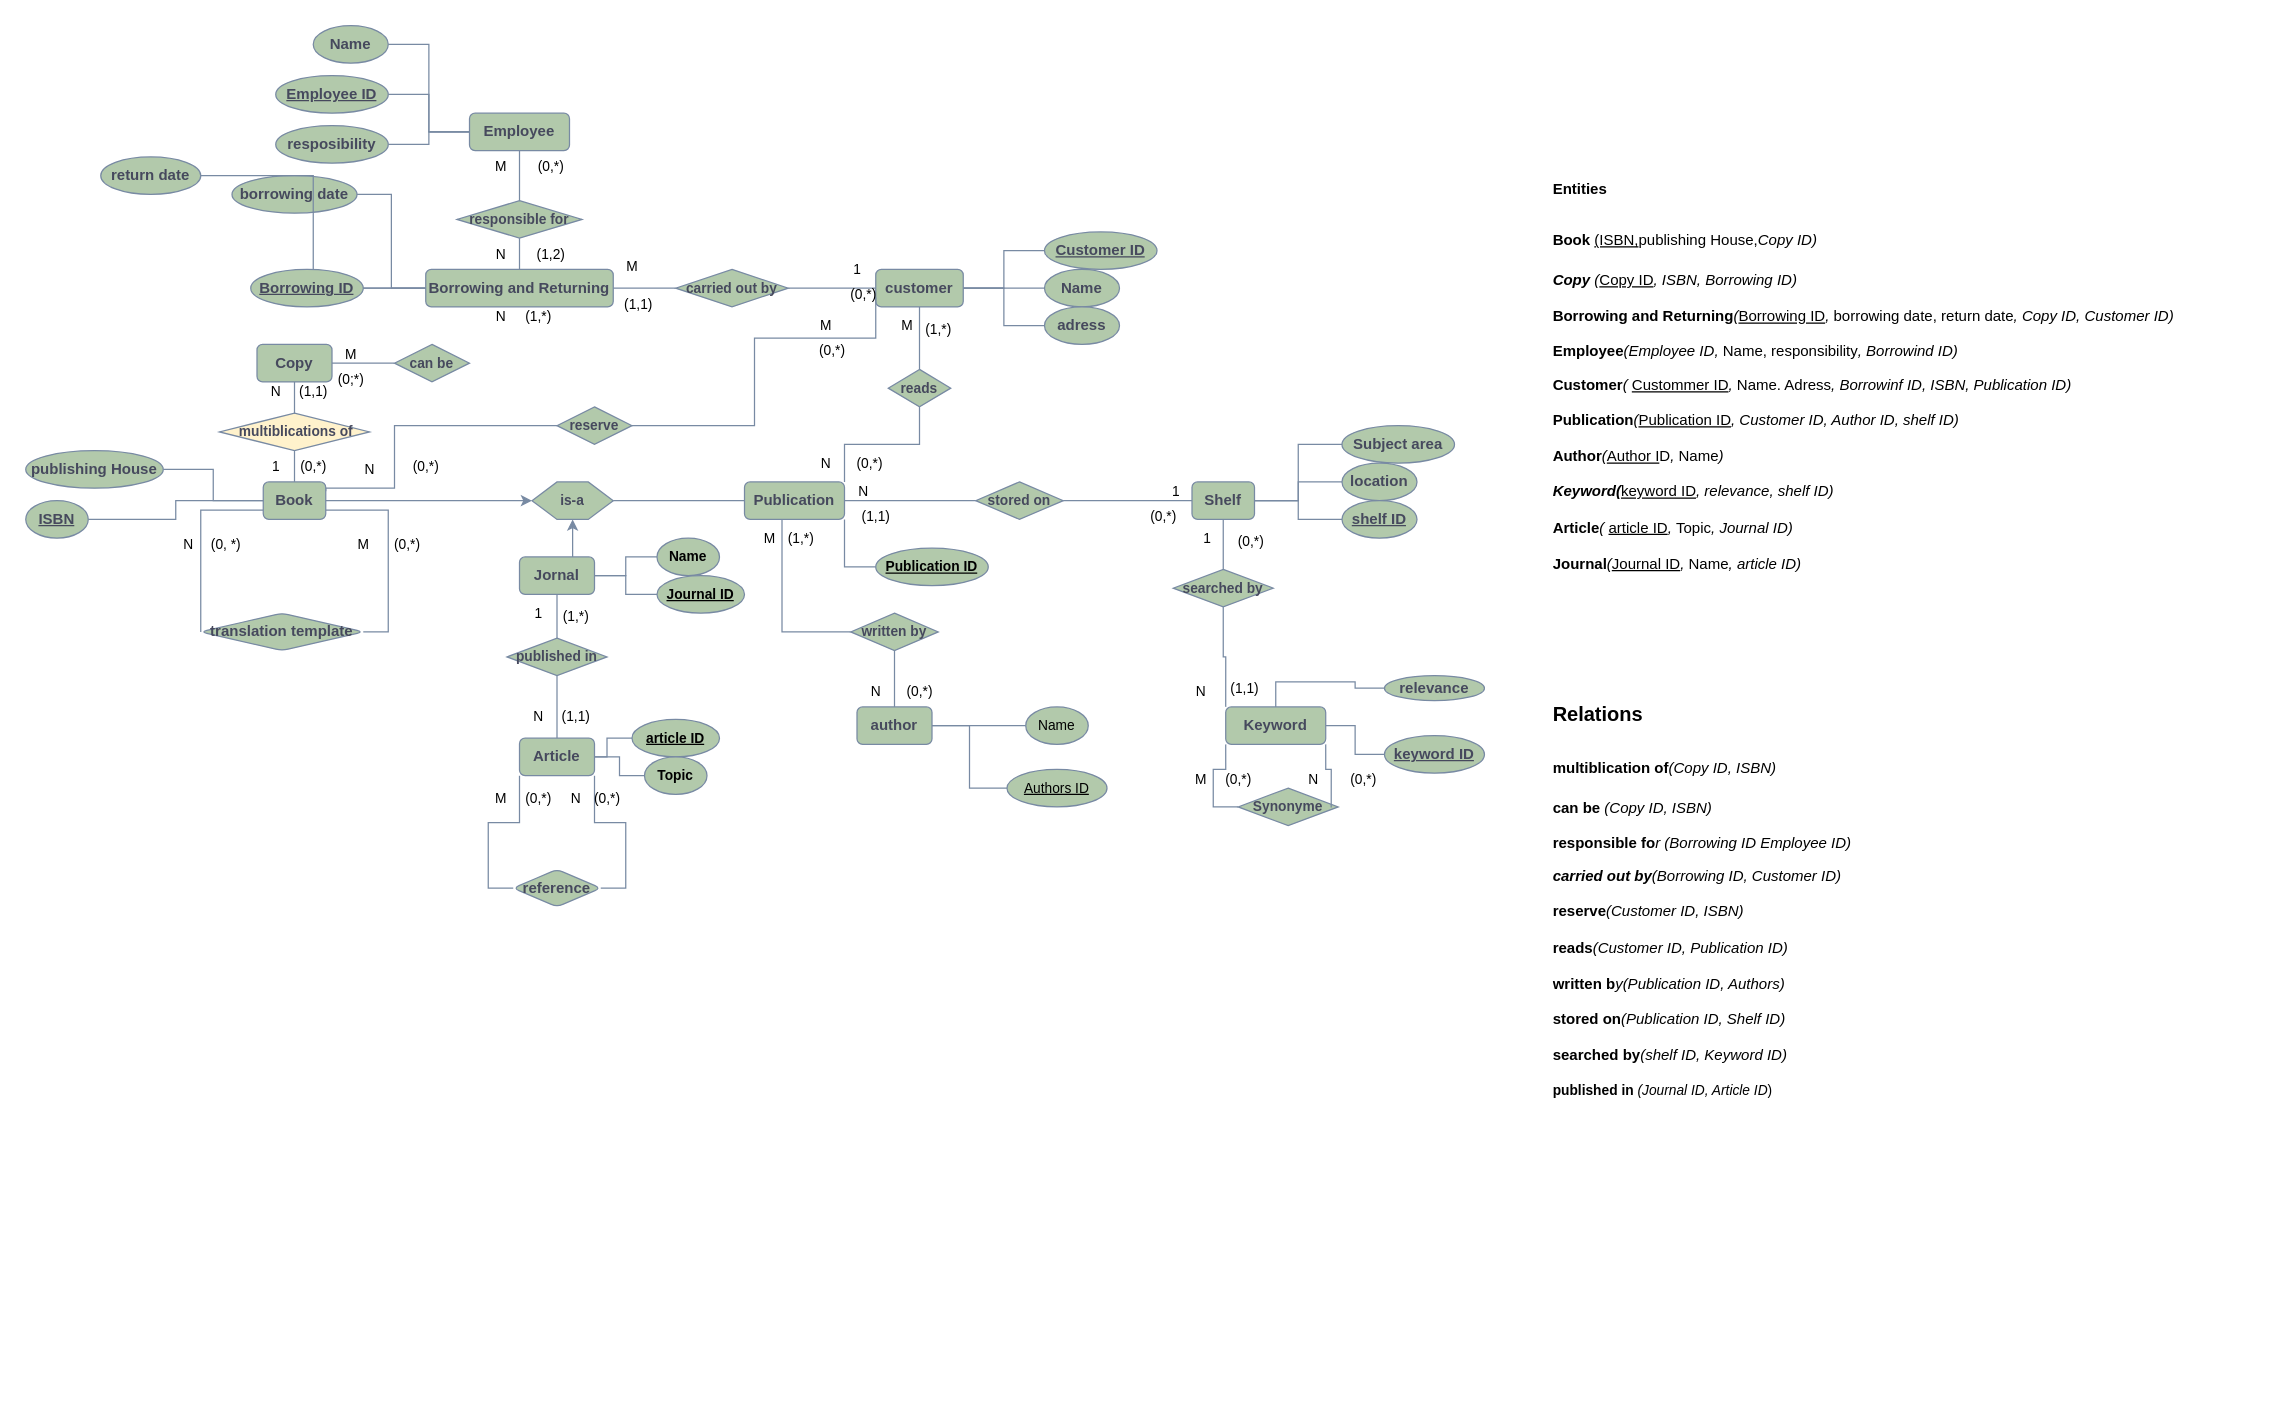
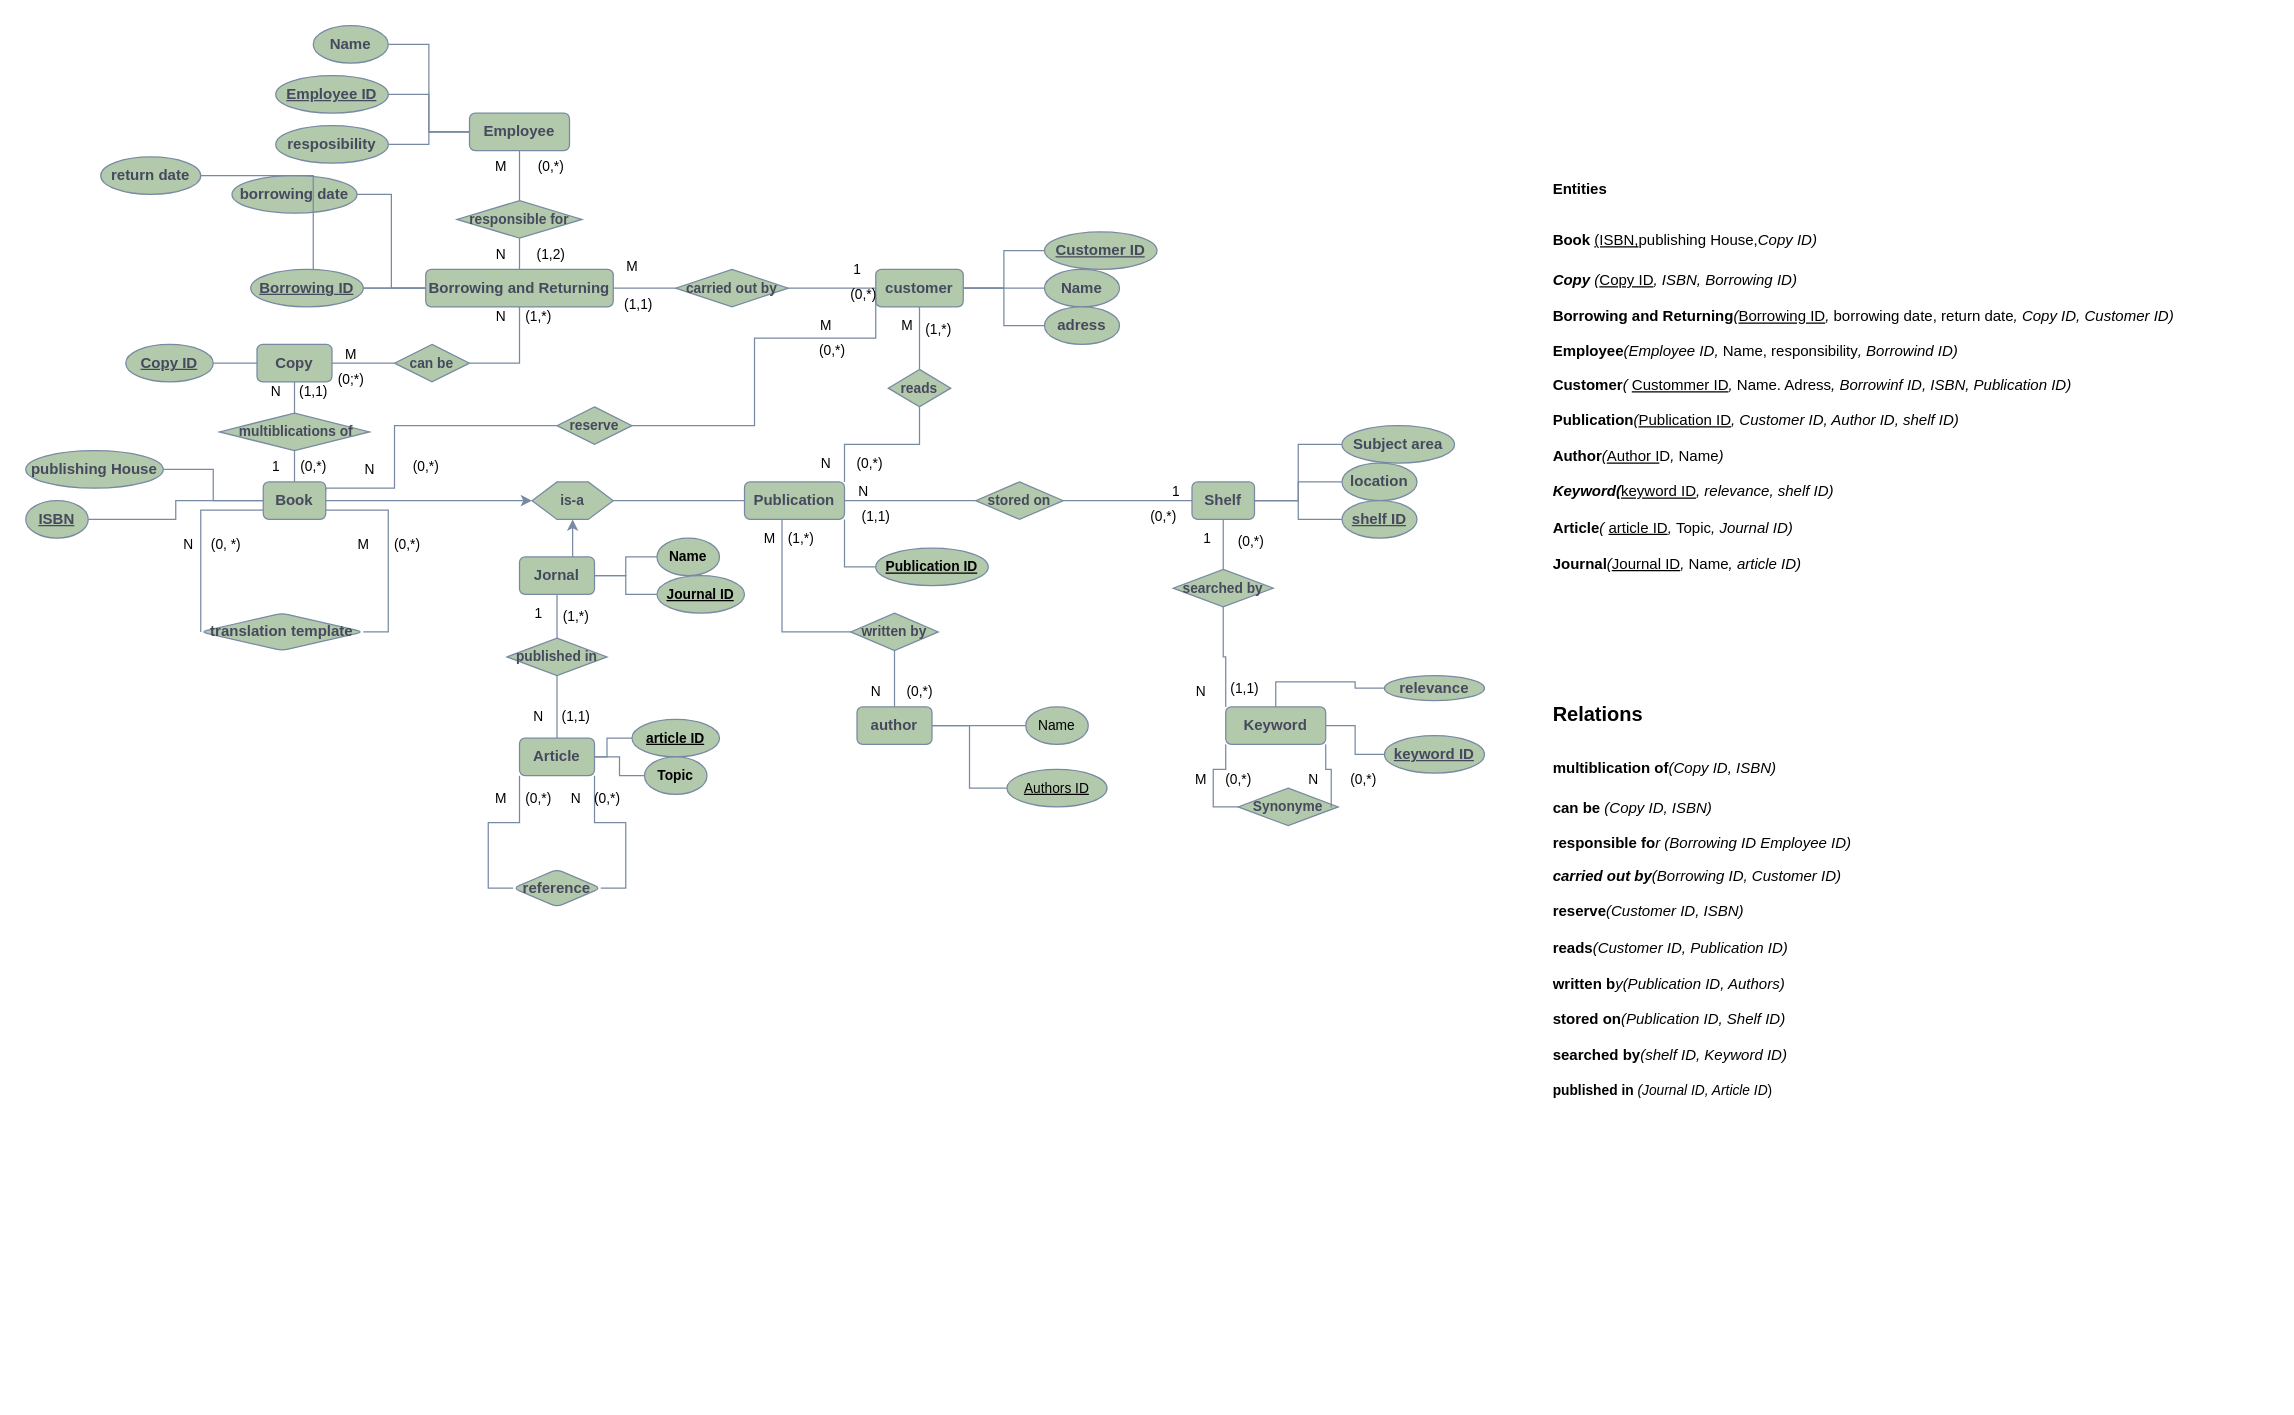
none -> (519, 360)
none -> (169, 363)
none -> (236, 363)
(294, 432) -> (294, 432)
